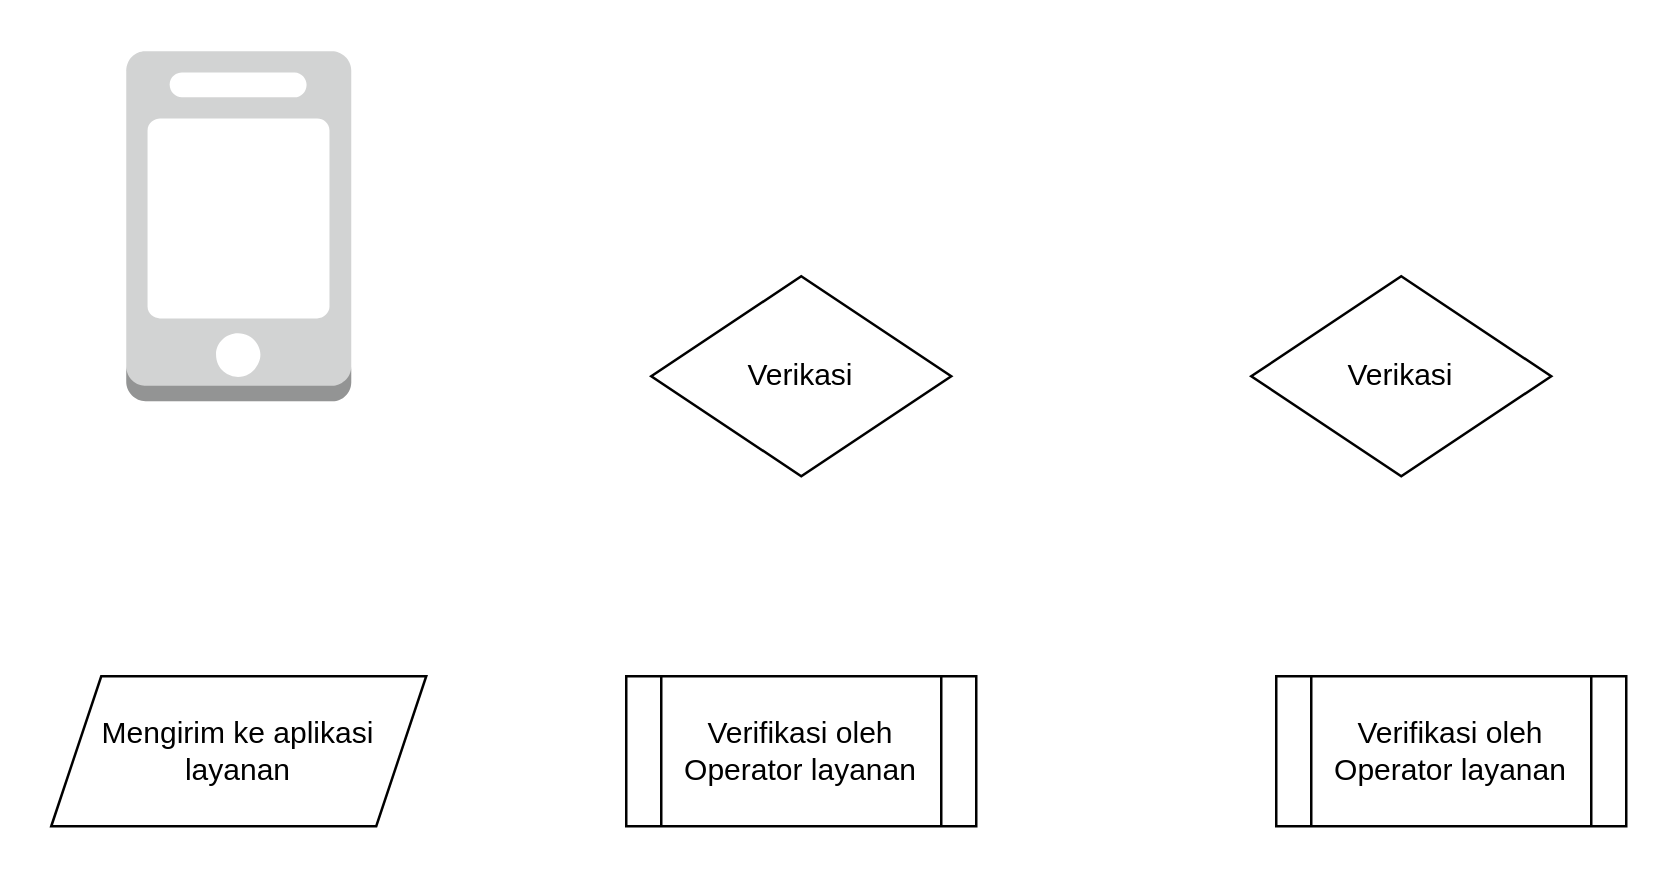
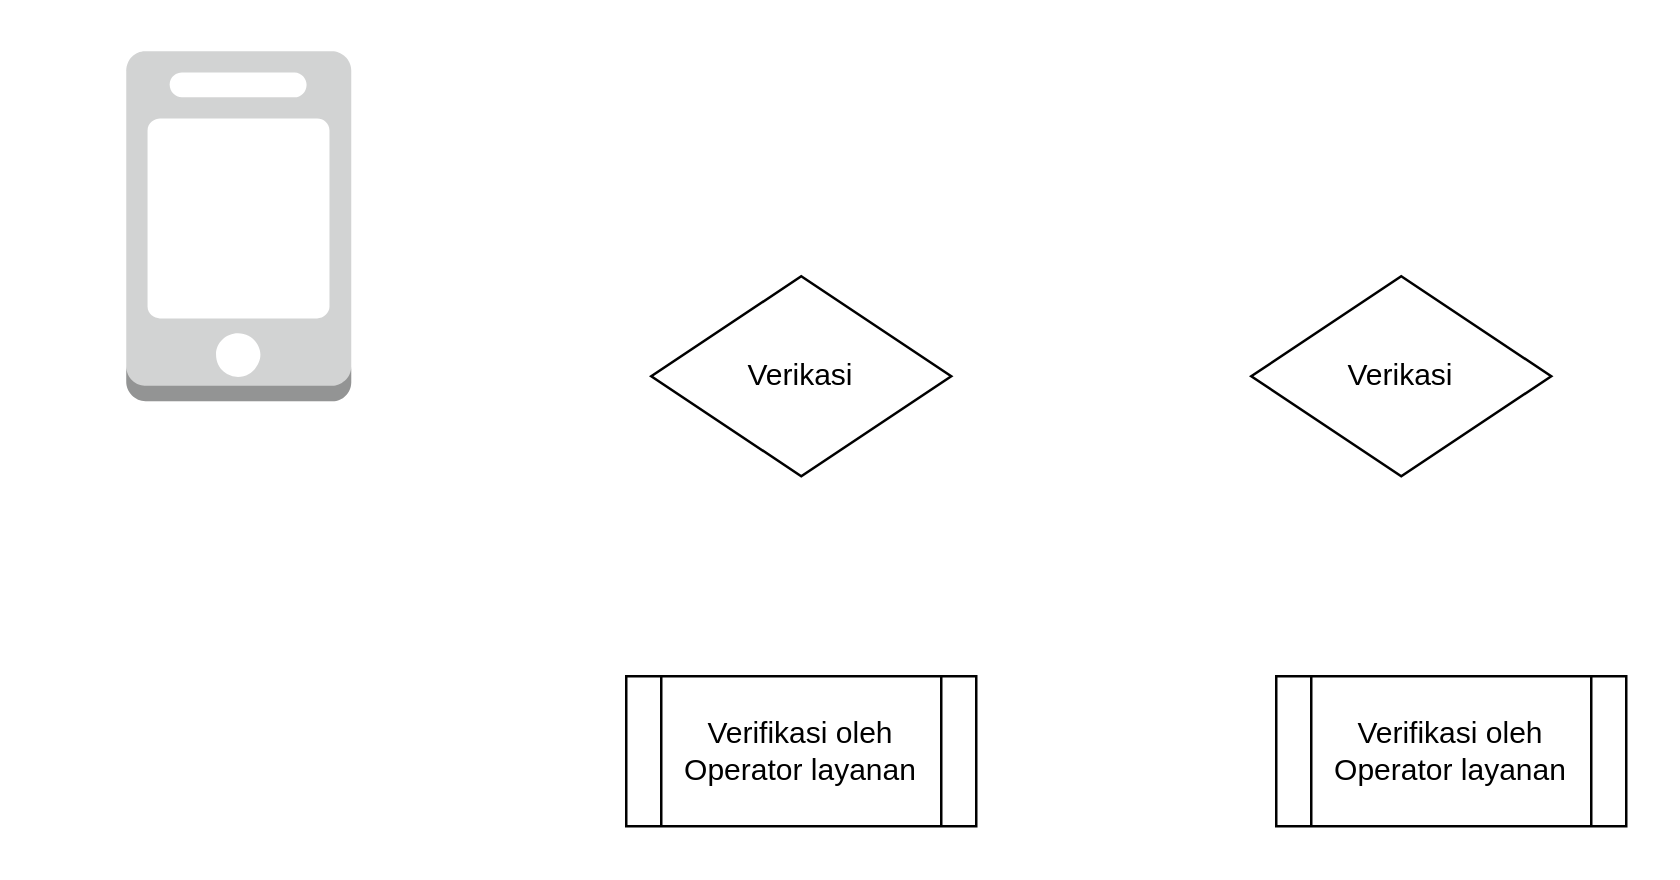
(239, 751) -> none
